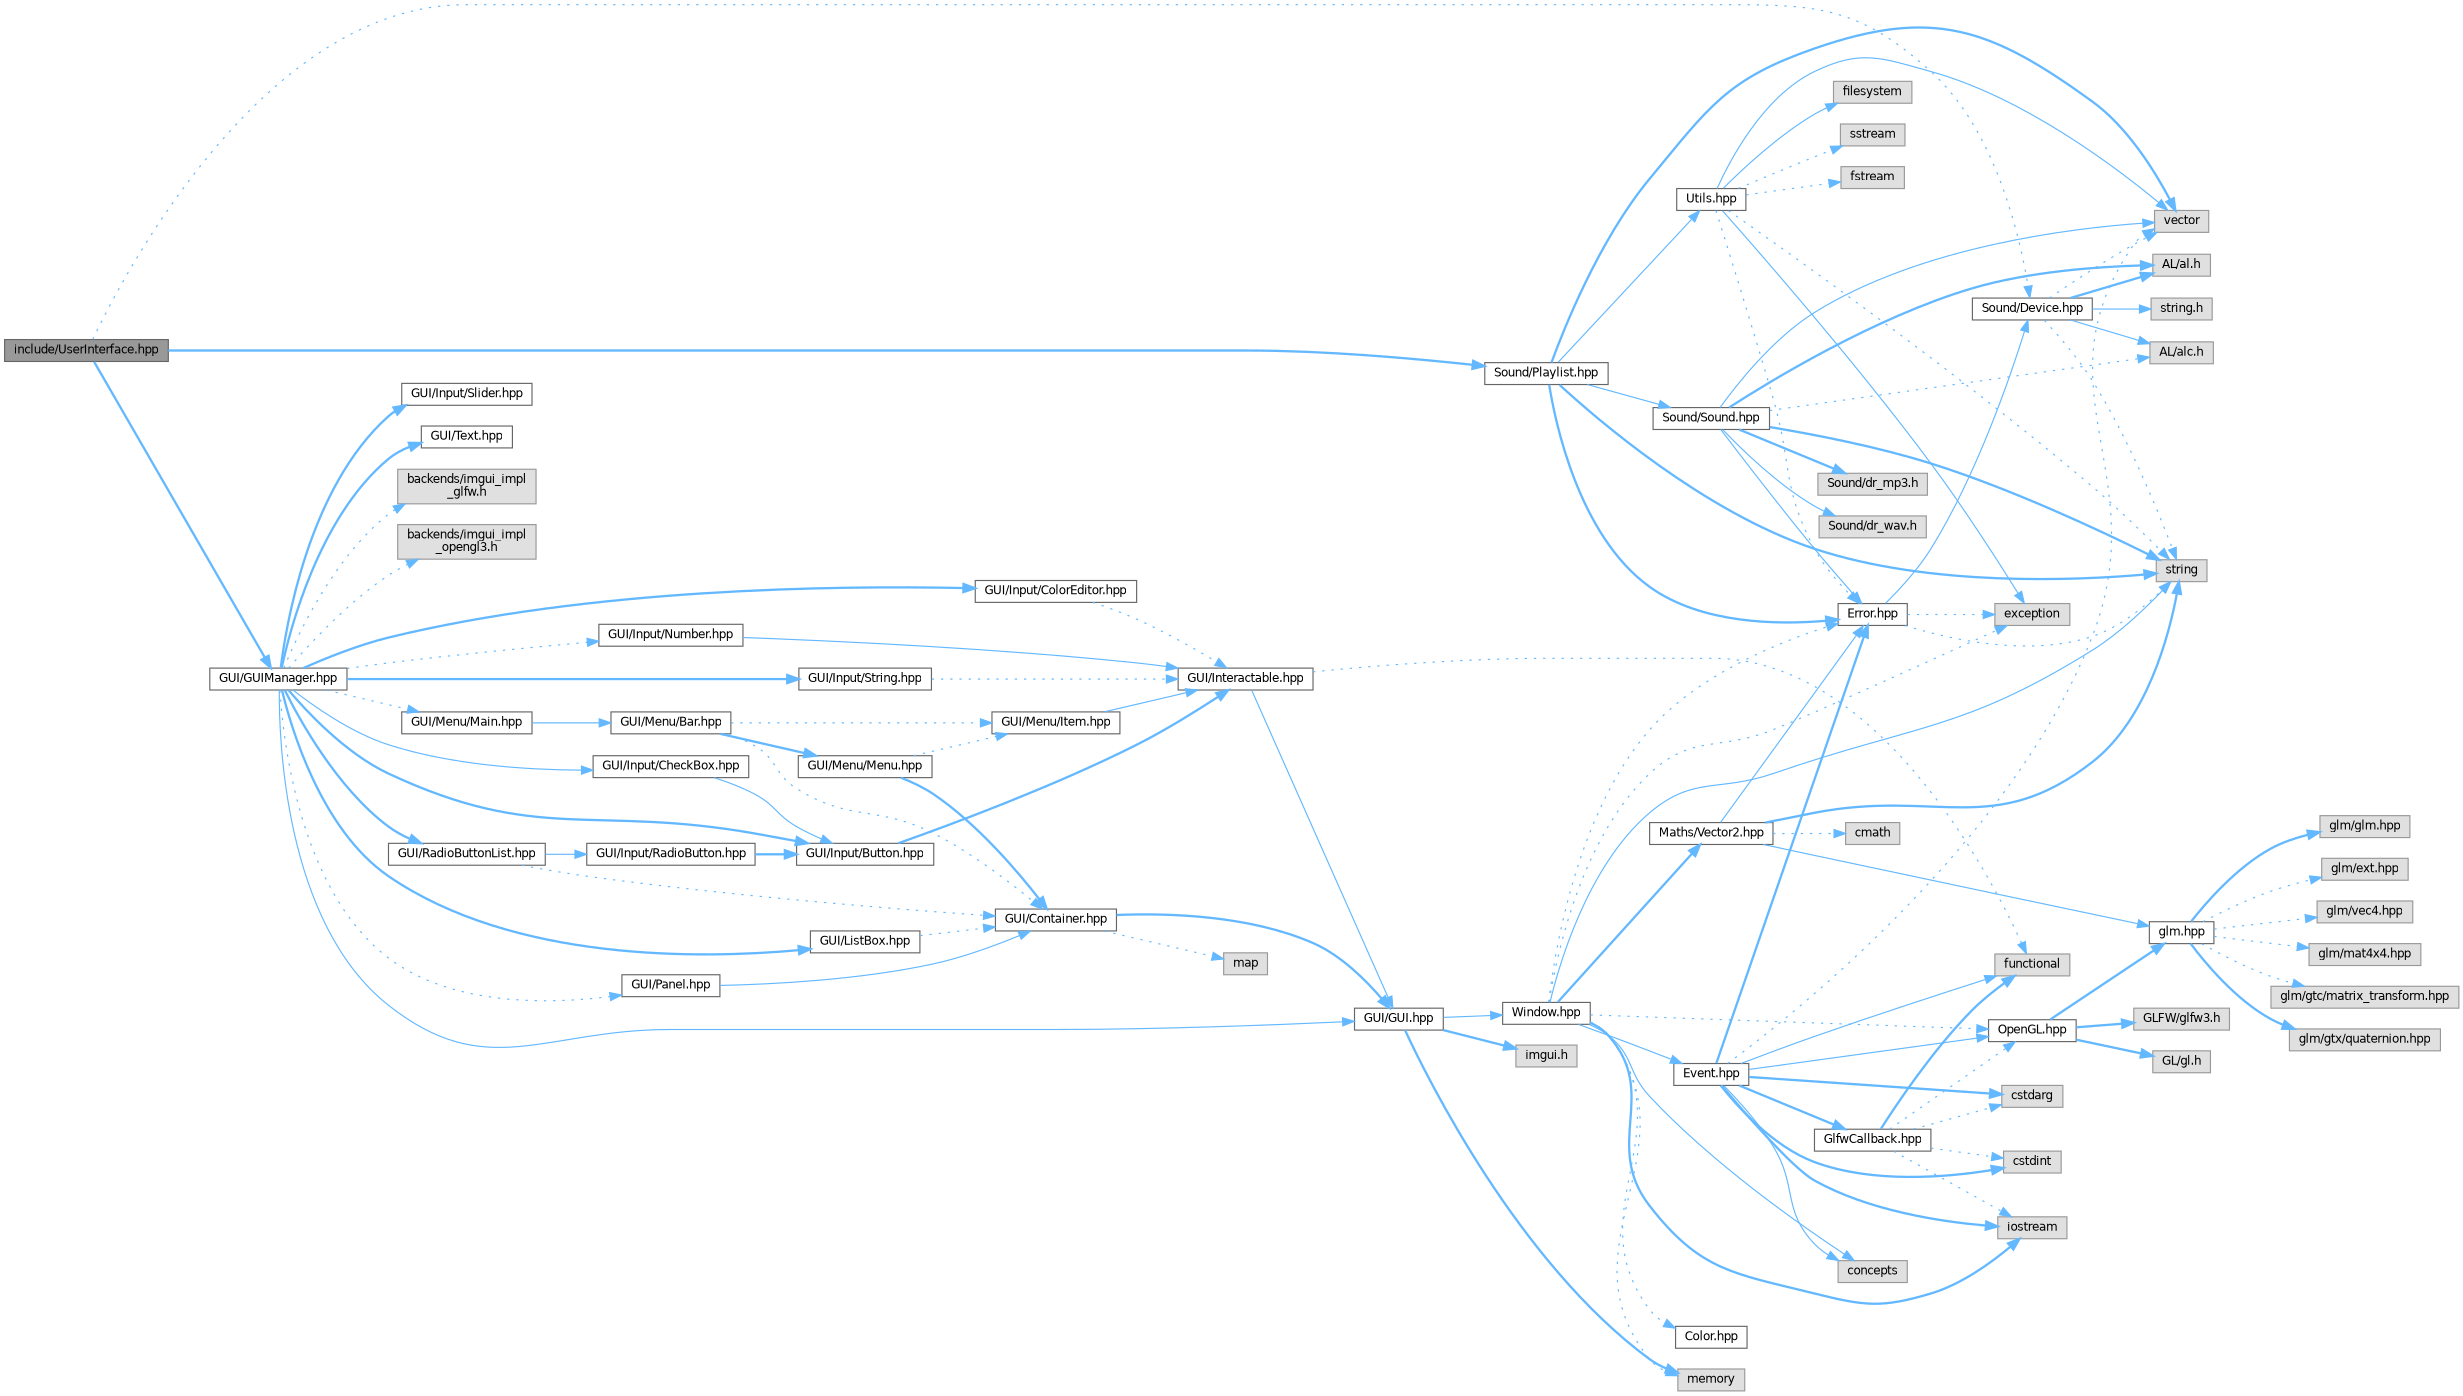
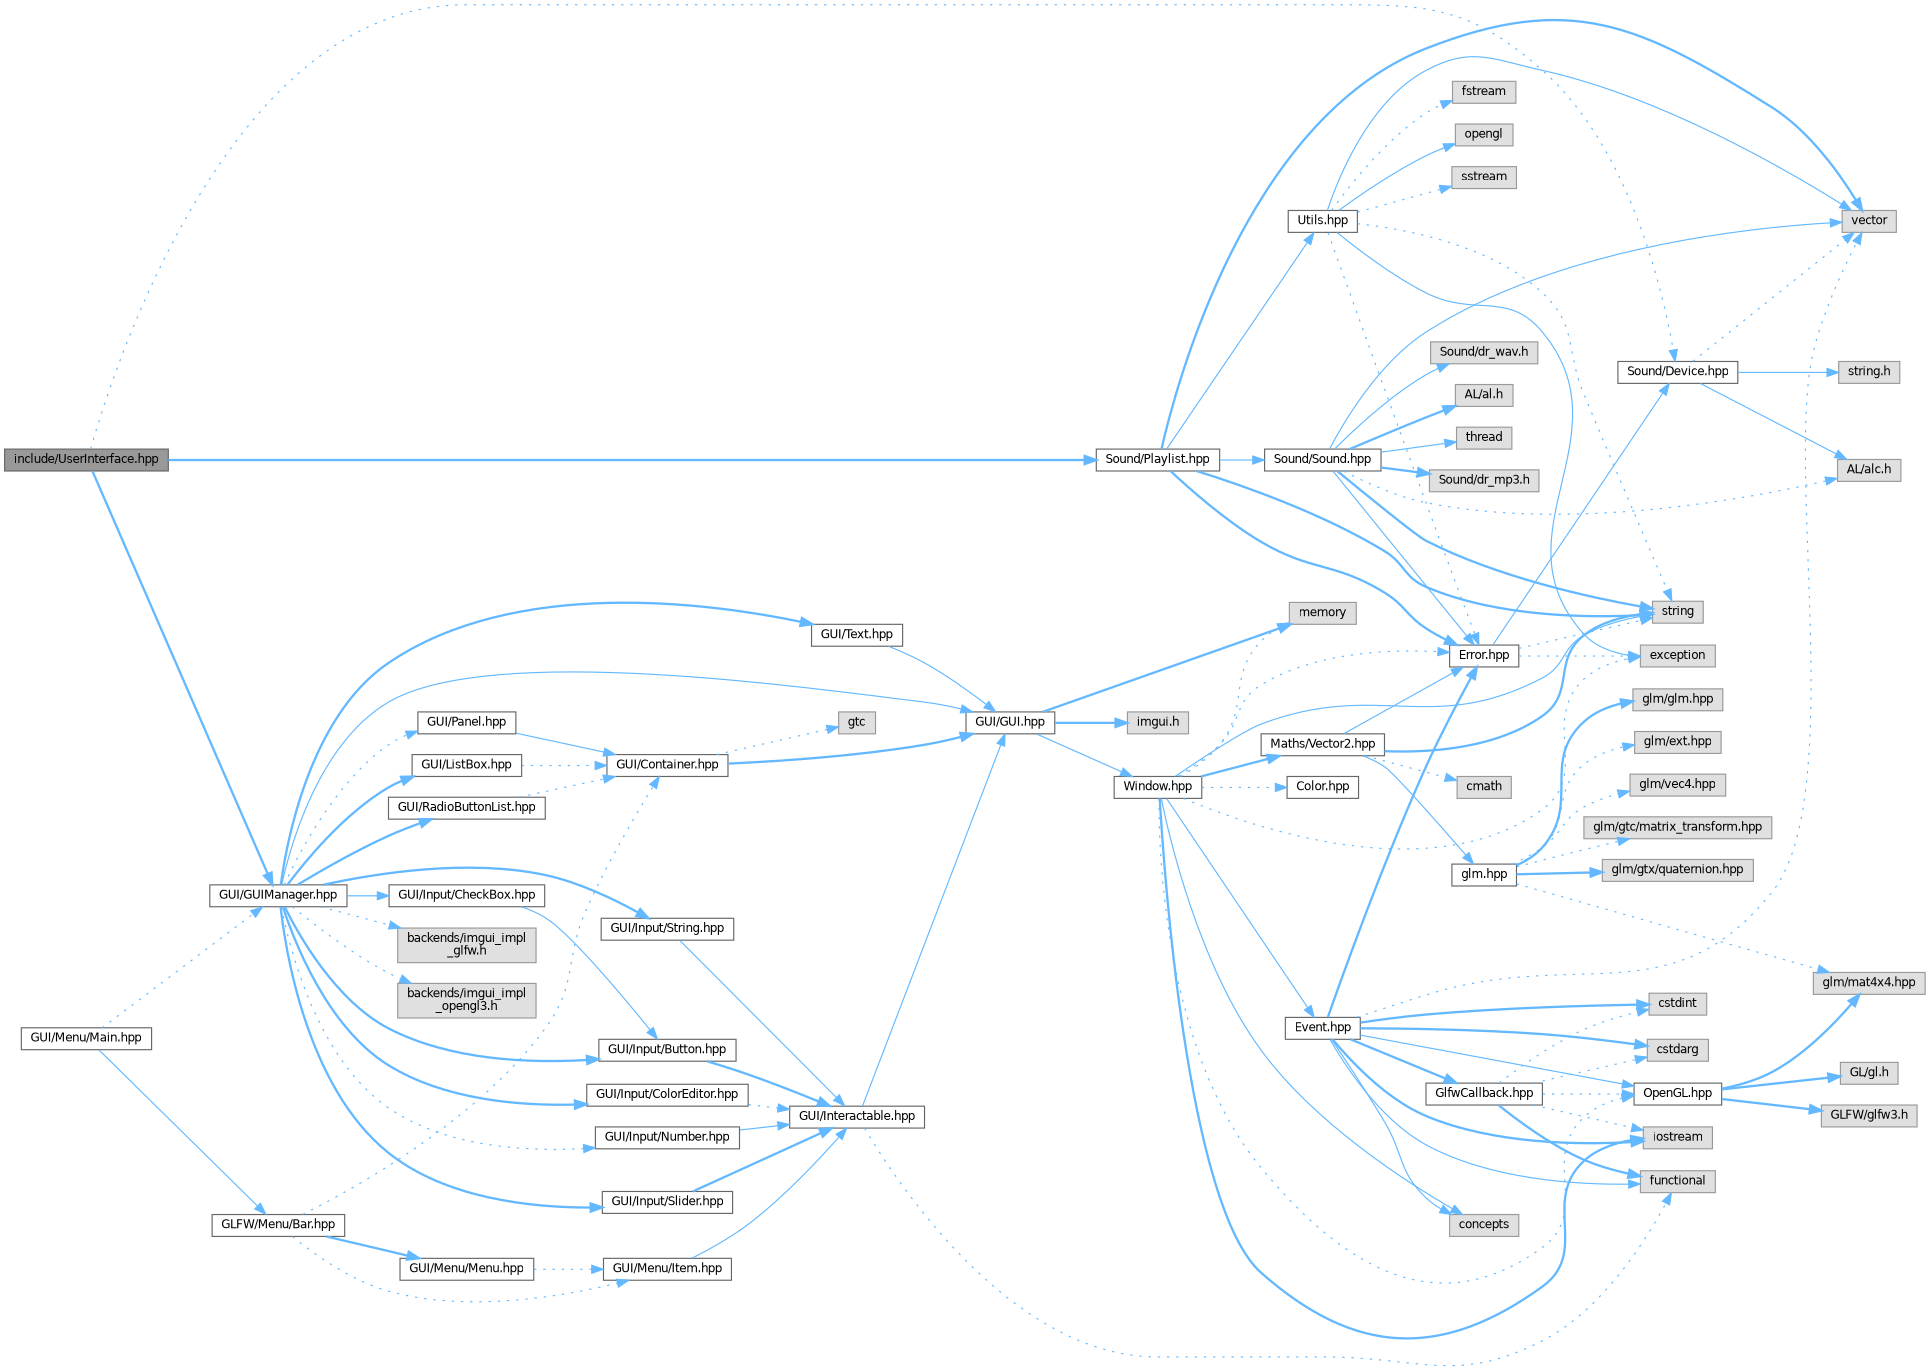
(1873, 92) -> (1484, 135)
(2101, 289) -> none
(2119, 428) -> none
none -> (1484, 438)
none -> (939, 672)
(1049, 679) -> (758, 1019)
(367, 700) -> (178, 971)
(671, 723) -> (278, 1225)
(977, 830) -> none
(671, 854) -> none
(1246, 964) -> (857, 723)
(2102, 985) -> (1794, 1058)
none -> (757, 1162)
